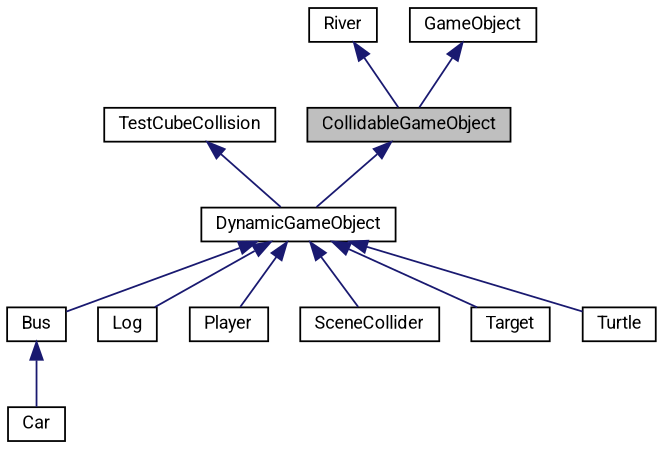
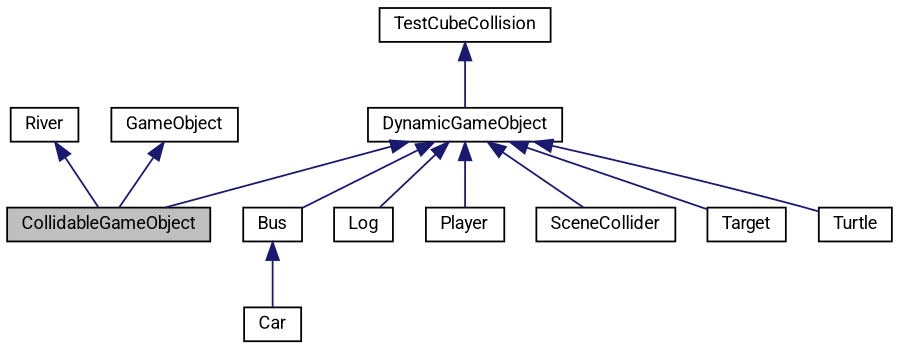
(347, 181) -> (278, 177)
